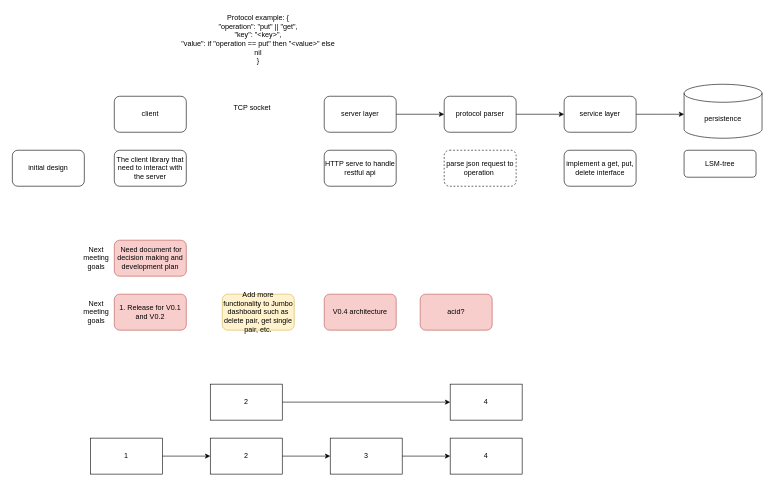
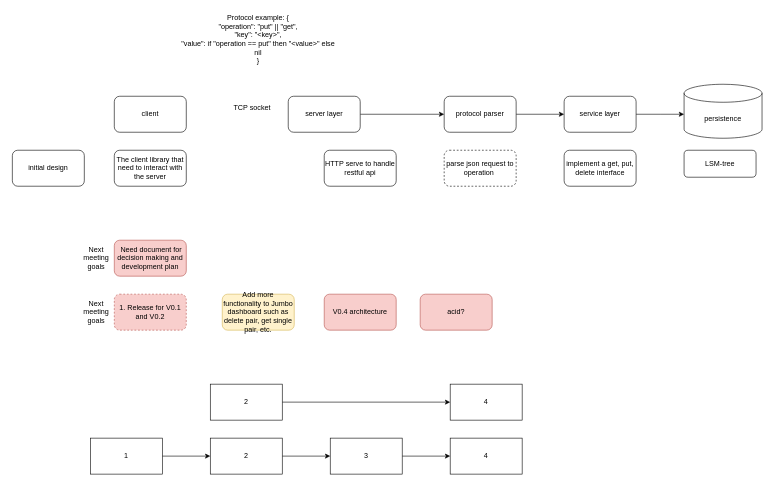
(360, 114) -> (324, 114)
(150, 312) -> (150, 312)
